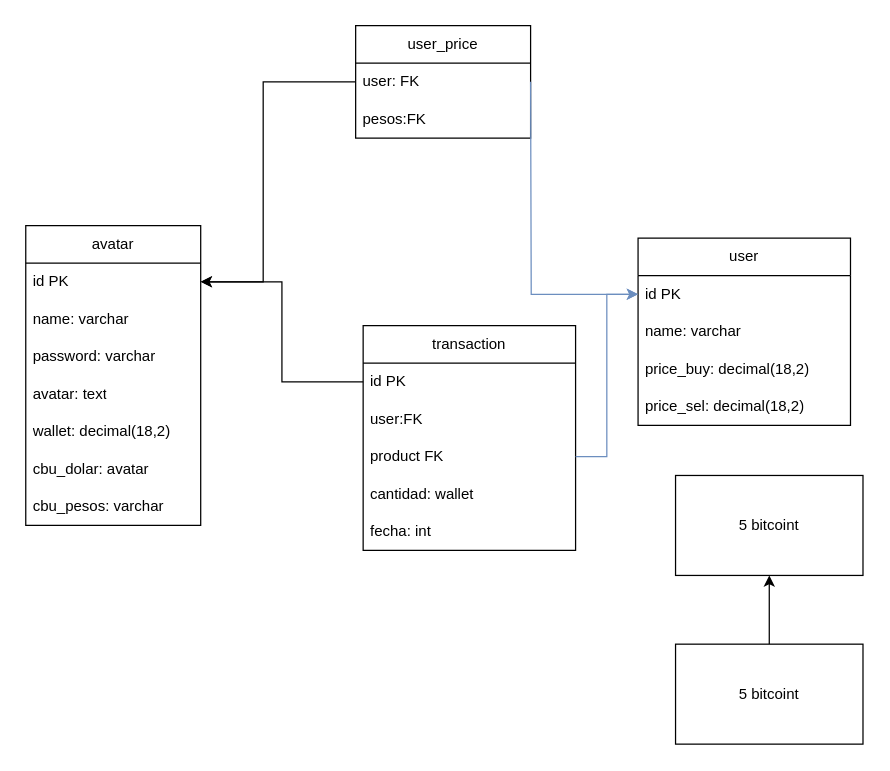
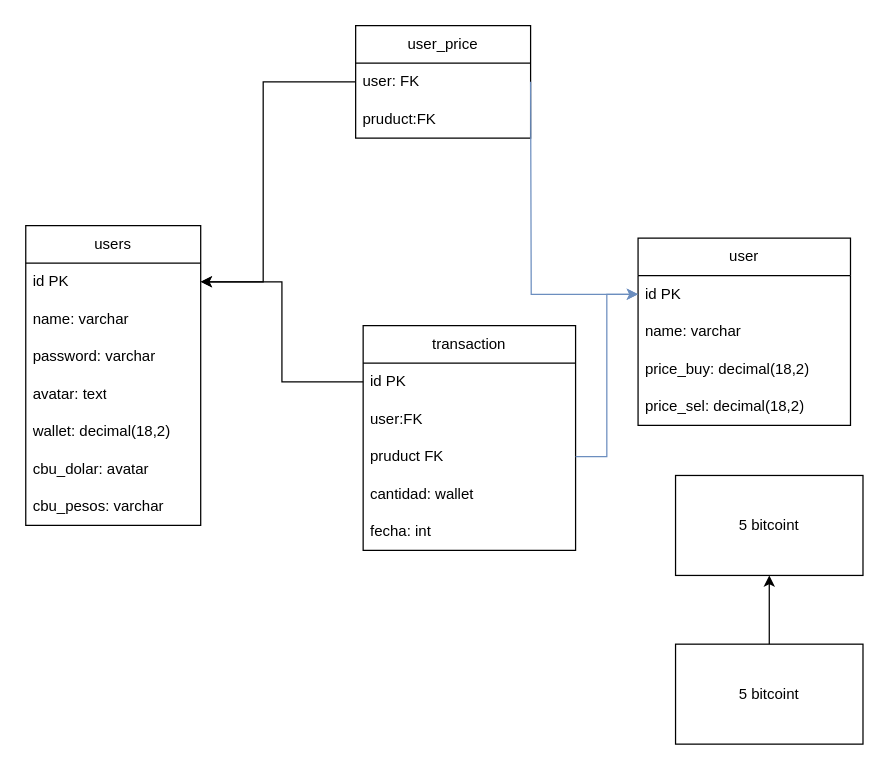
(395, 119) -> (403, 119)
(113, 244) -> (113, 244)
(411, 457) -> (411, 457)
